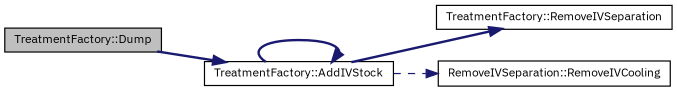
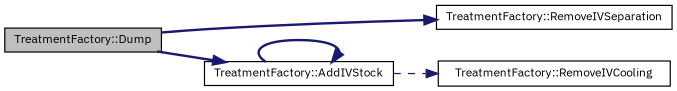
(421, 47) -> (293, 25)
(554, 74) -> (554, 74)
